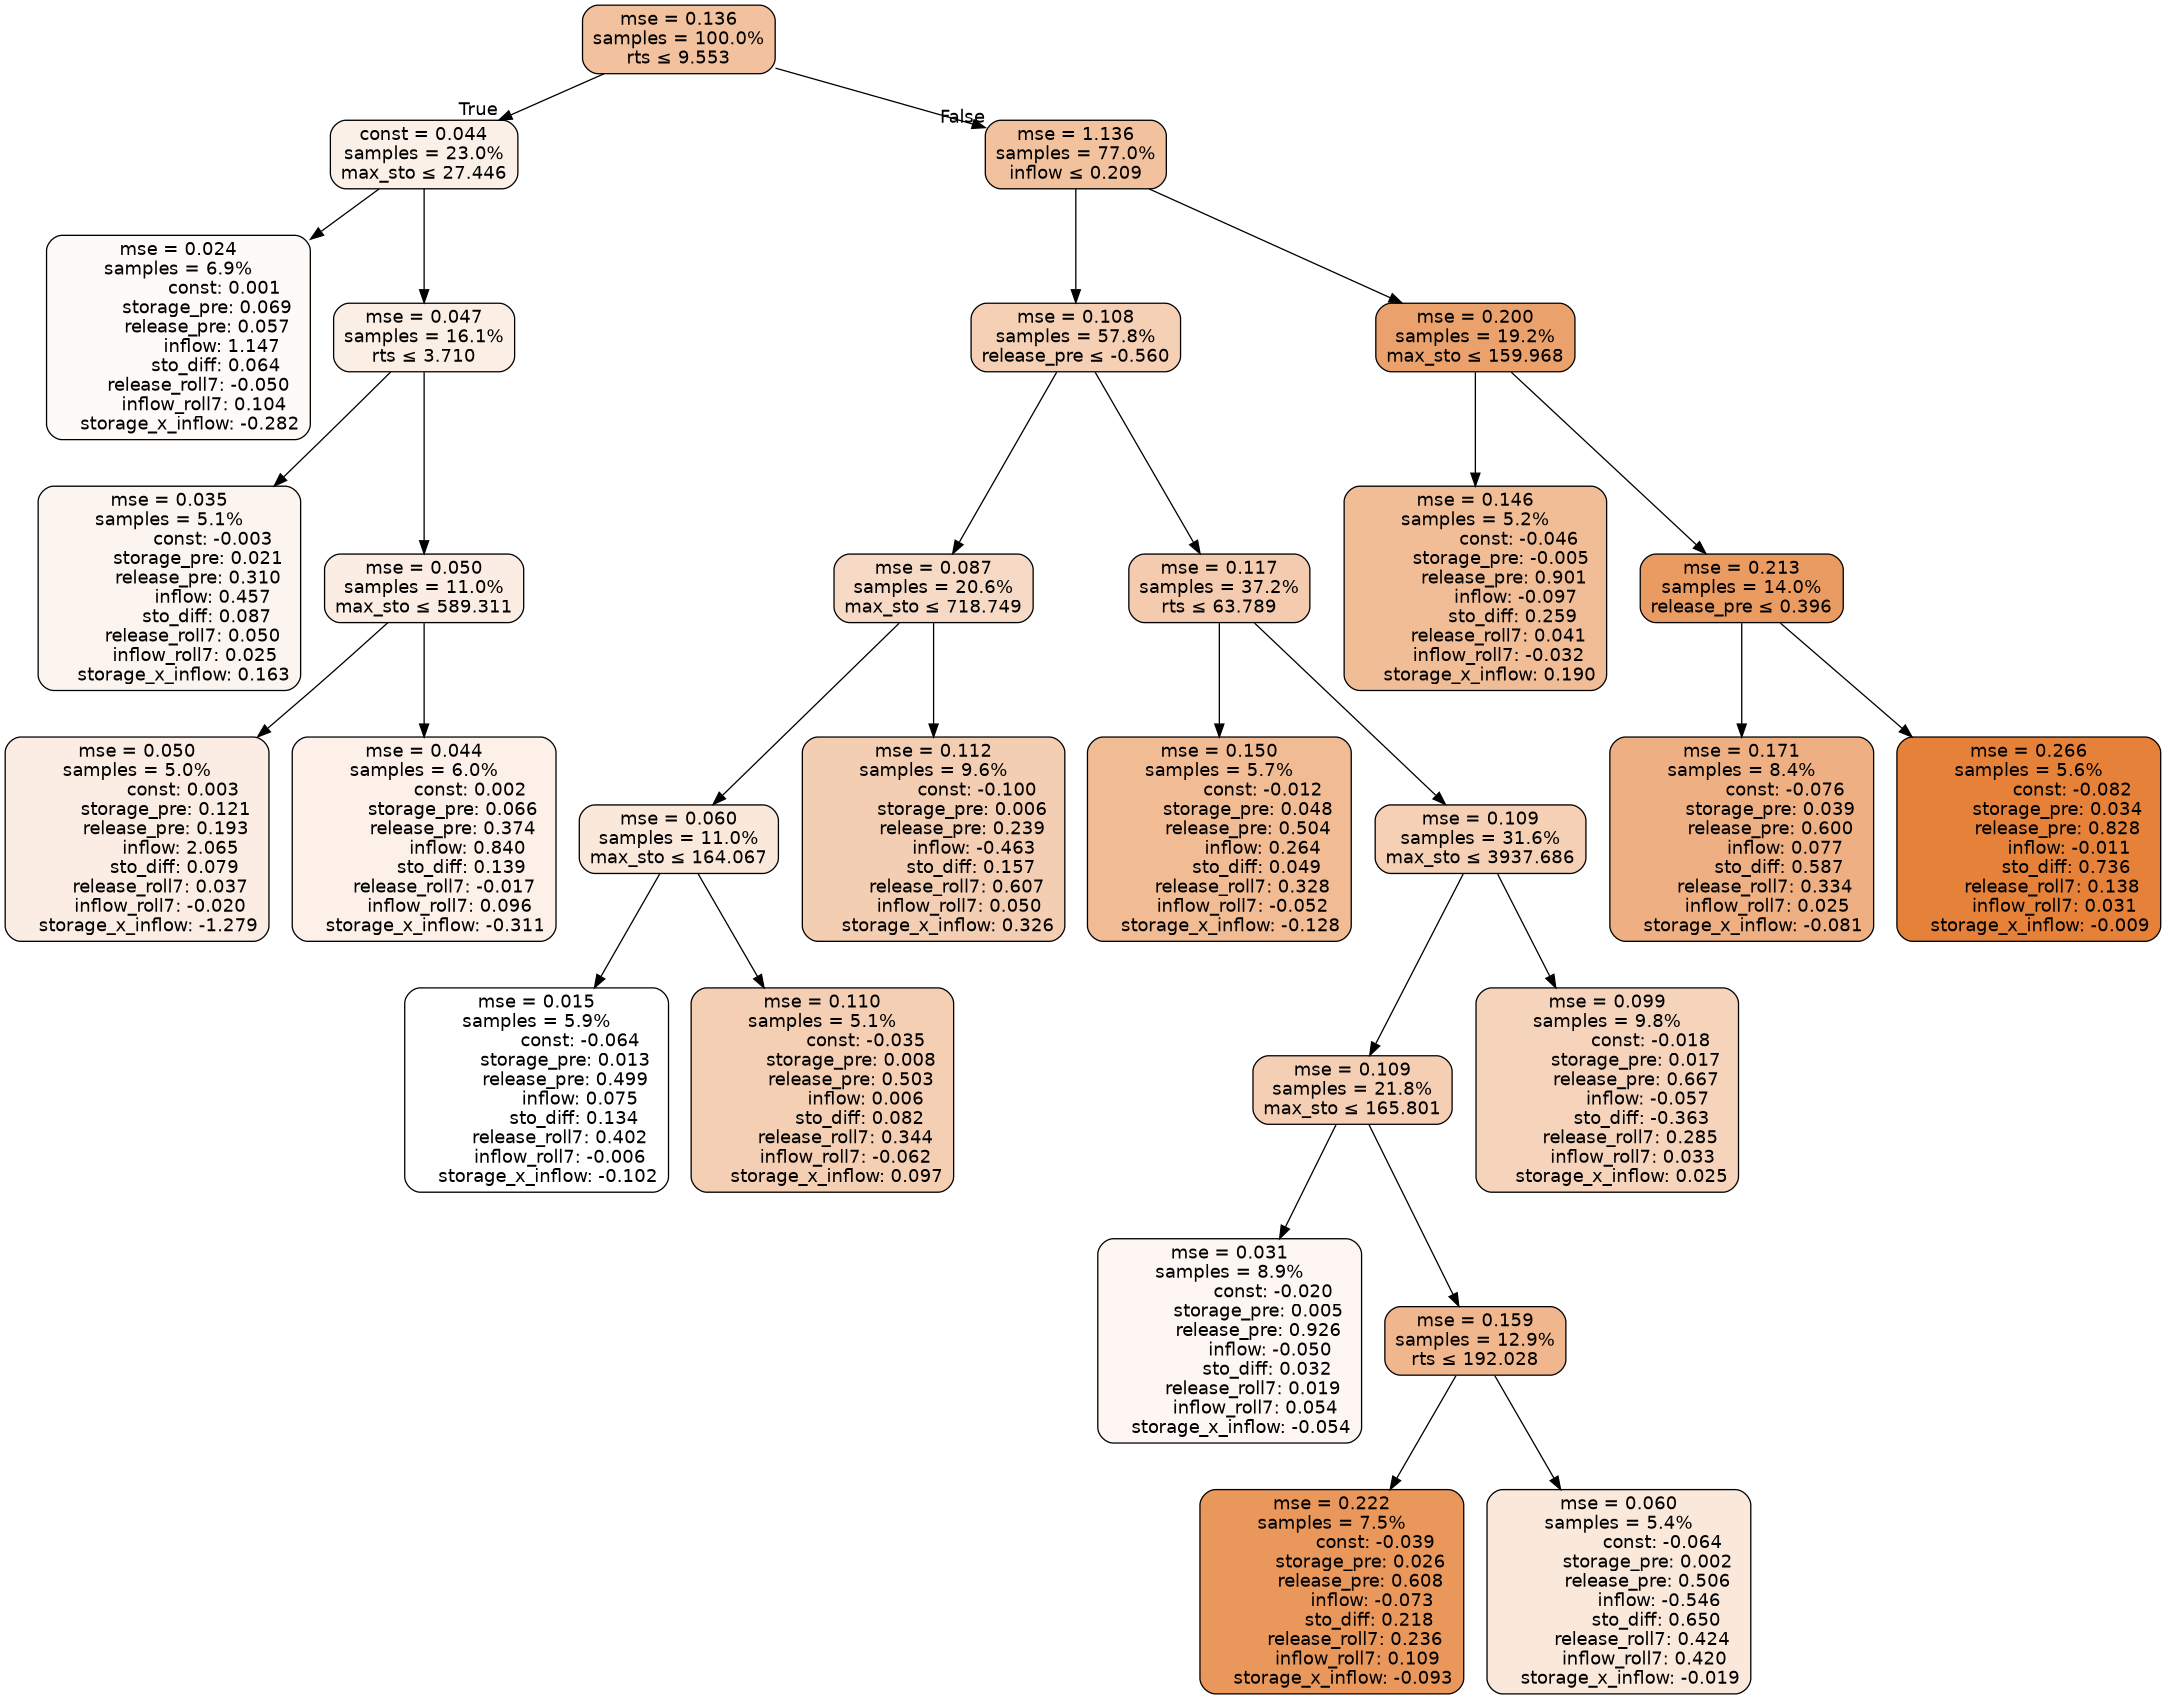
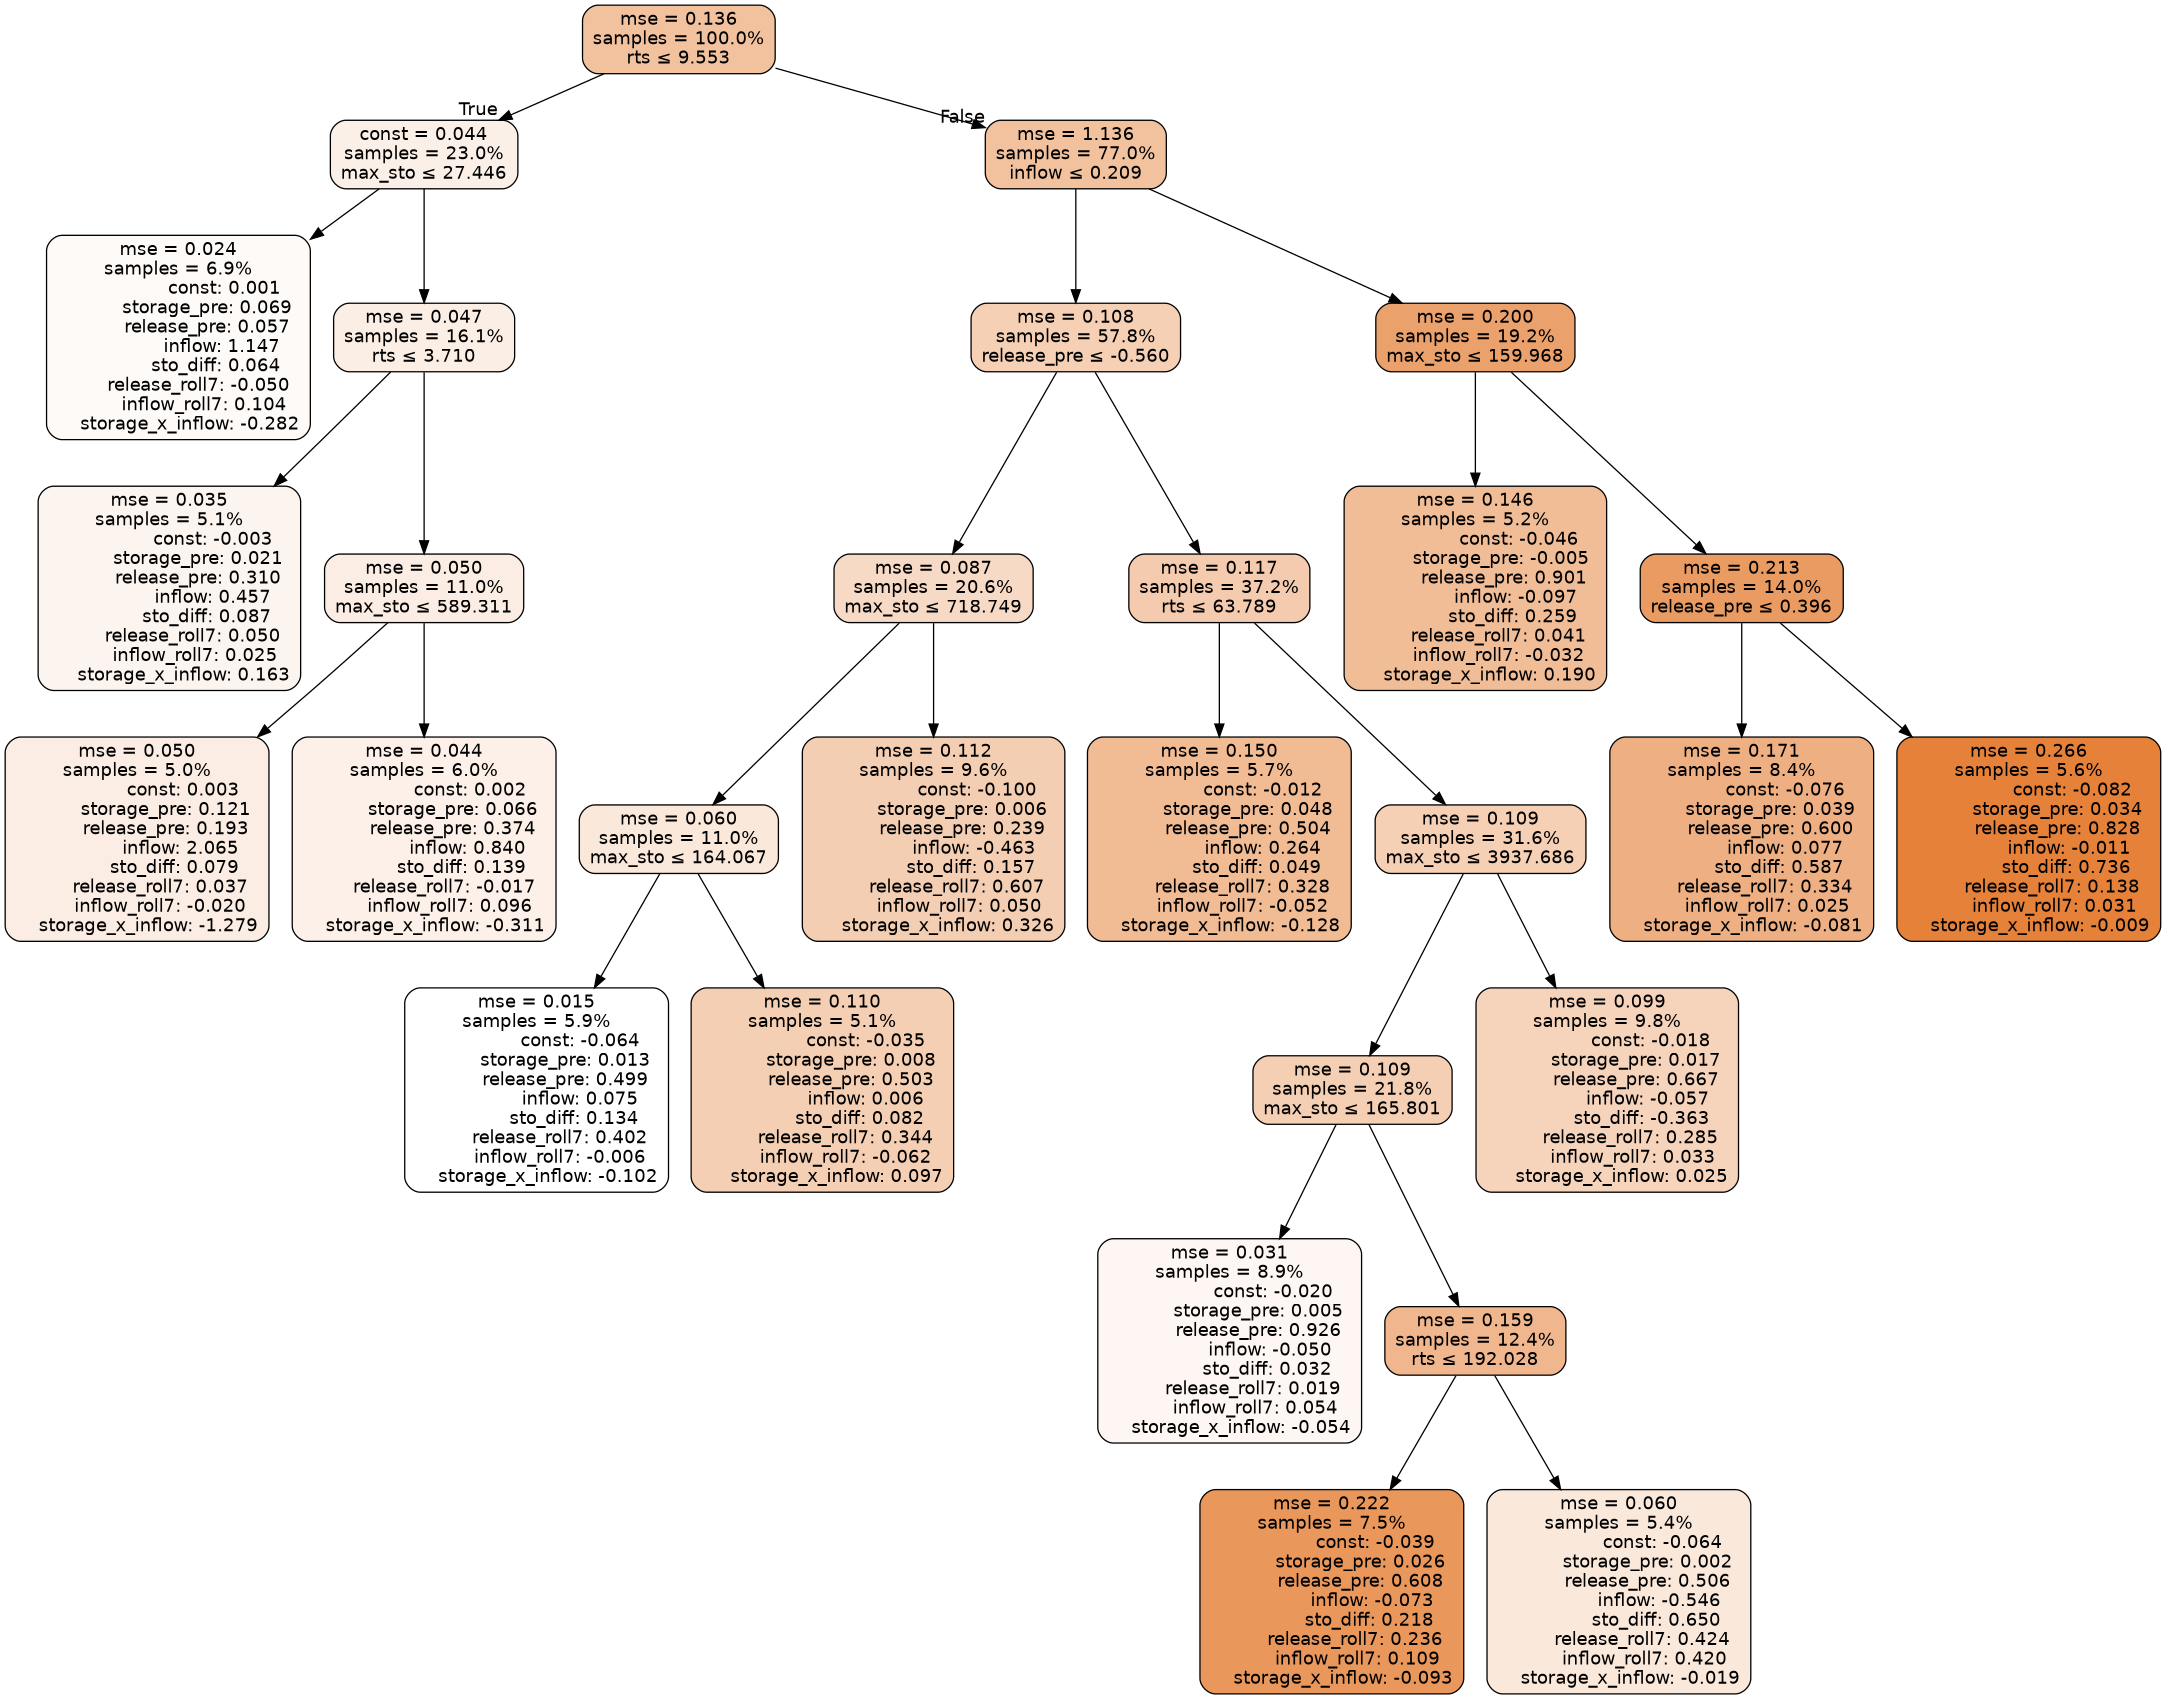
(1475, 1341) -> (1475, 1341)
